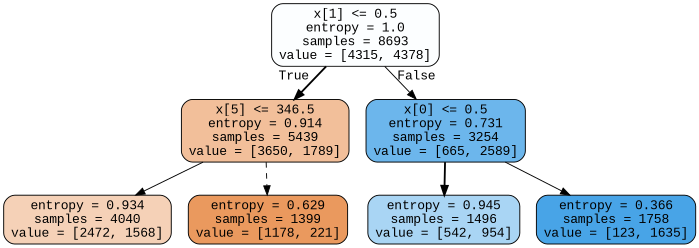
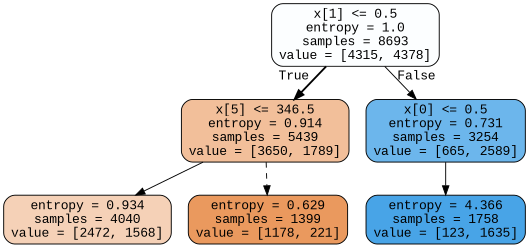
(444, 220) -> none
(616, 220) -> (446, 220)
